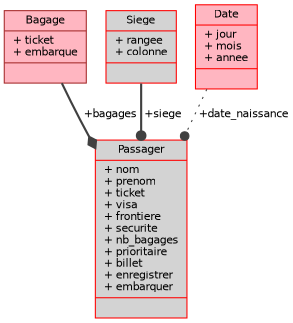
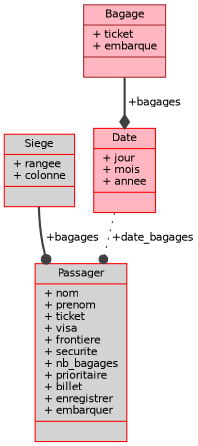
(75, 110) -> (125, 96)
(161, 115) -> (71, 238)
(242, 115) -> (151, 238)
